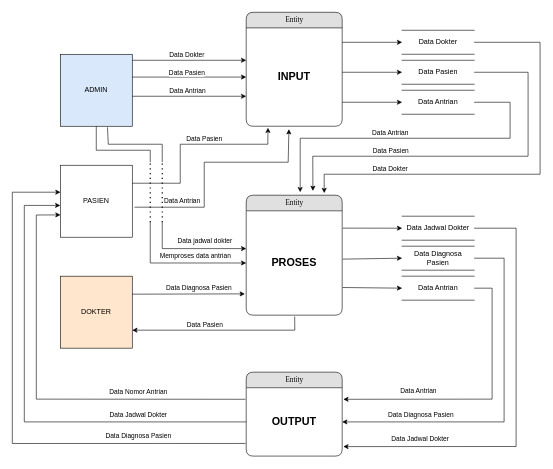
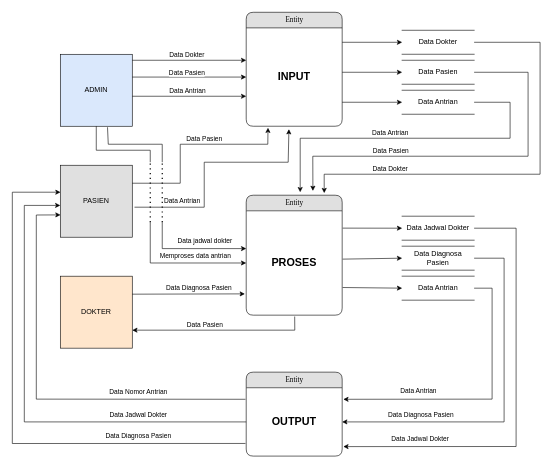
(96, 201) -> (96, 201)
